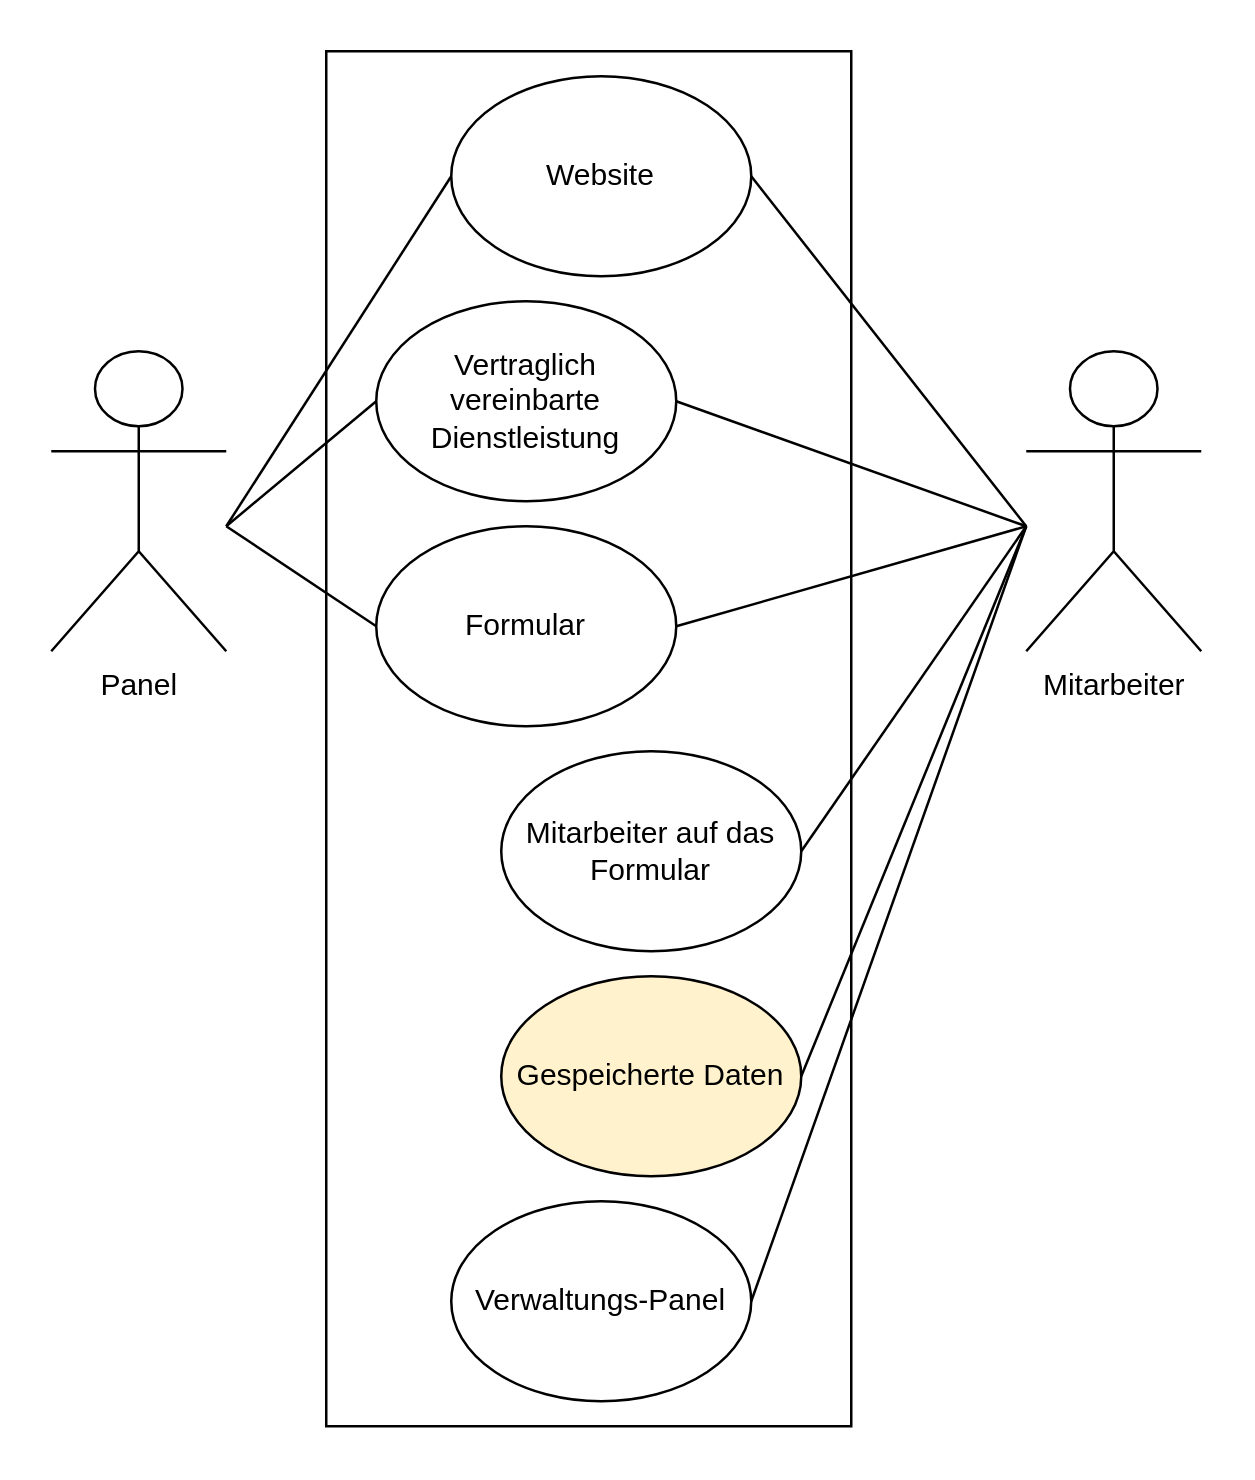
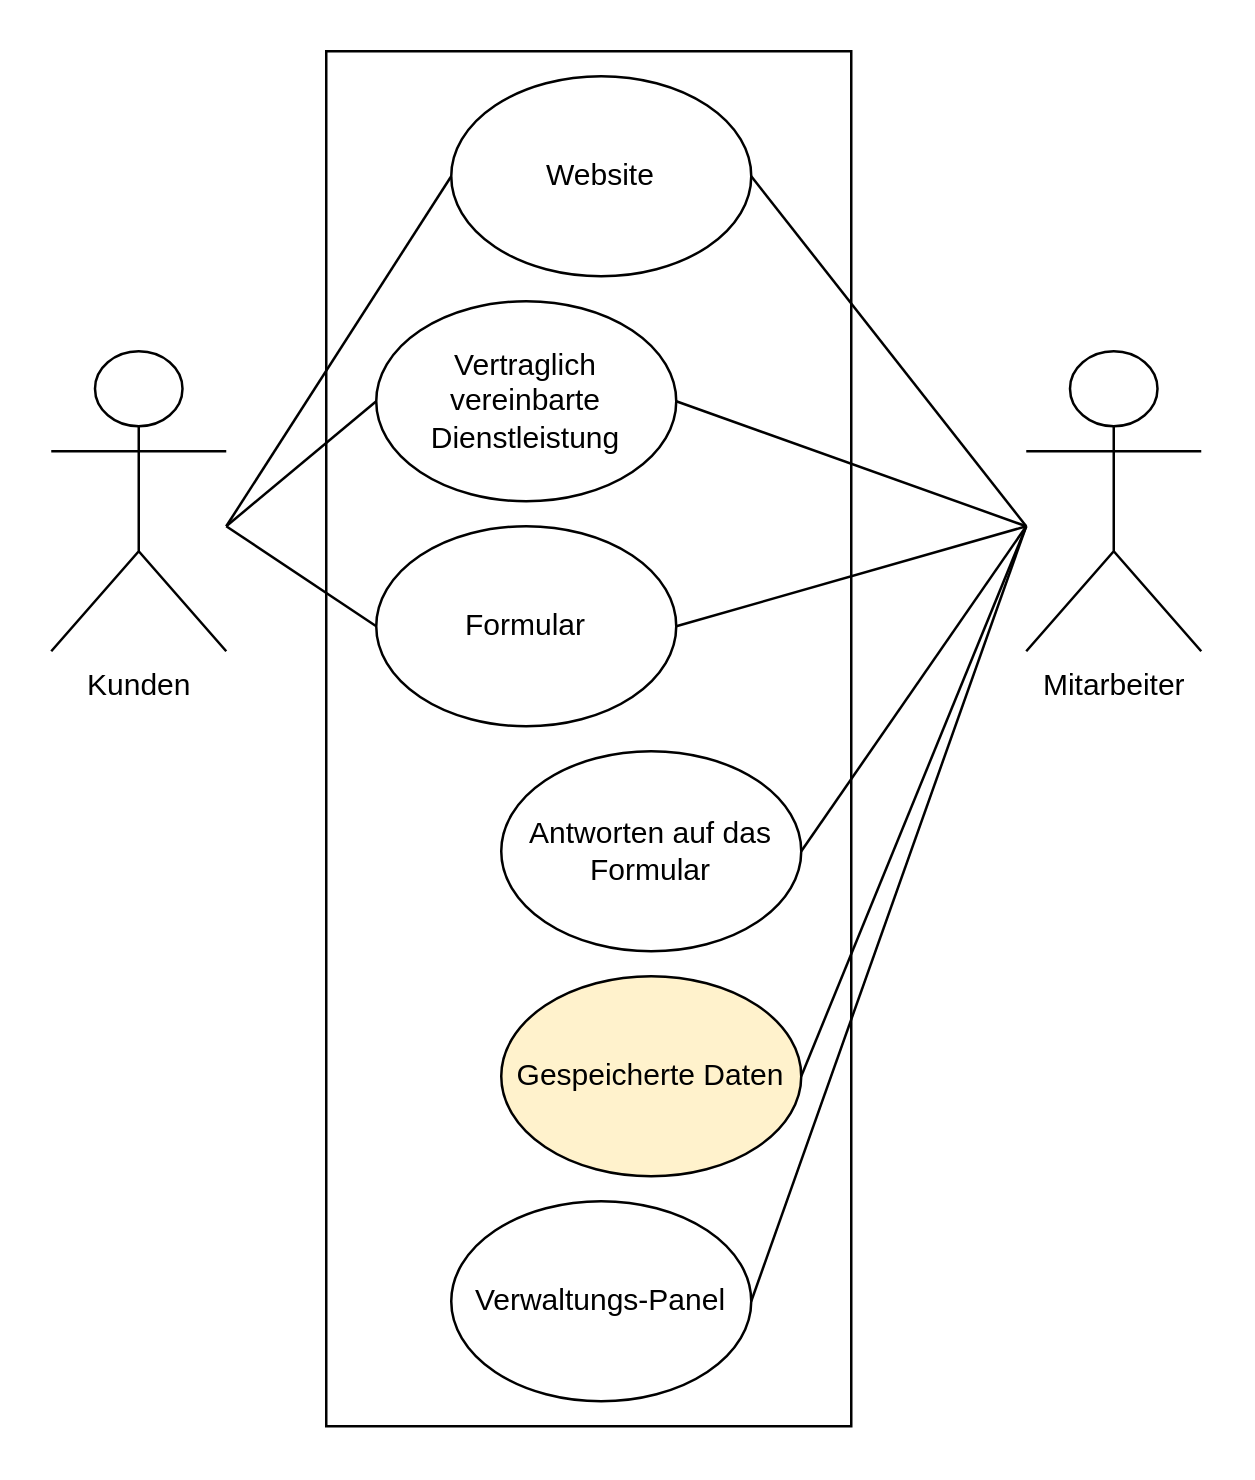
(140, 687) -> (140, 687)
(651, 851) -> (651, 851)
